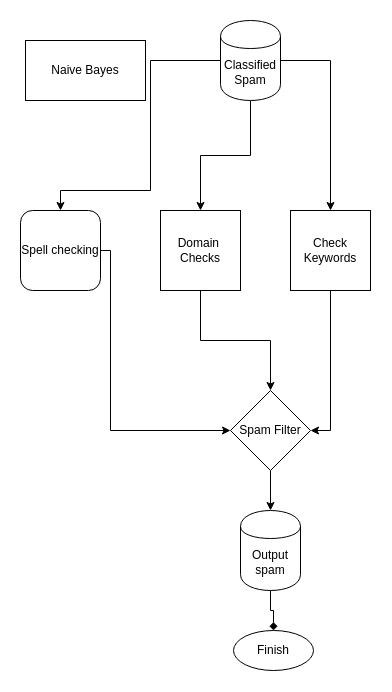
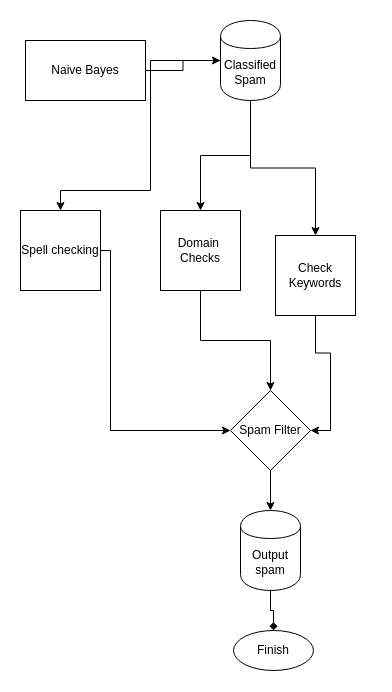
none -> (169, 71)
(61, 251) -> (61, 251)
(331, 251) -> (316, 276)
